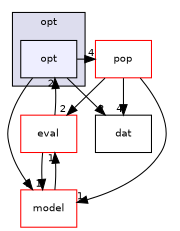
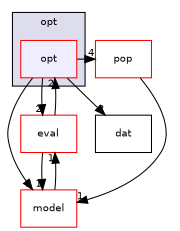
(49, 59) -> (49, 59)
(123, 91) -> none
(91, 92) -> (42, 93)
